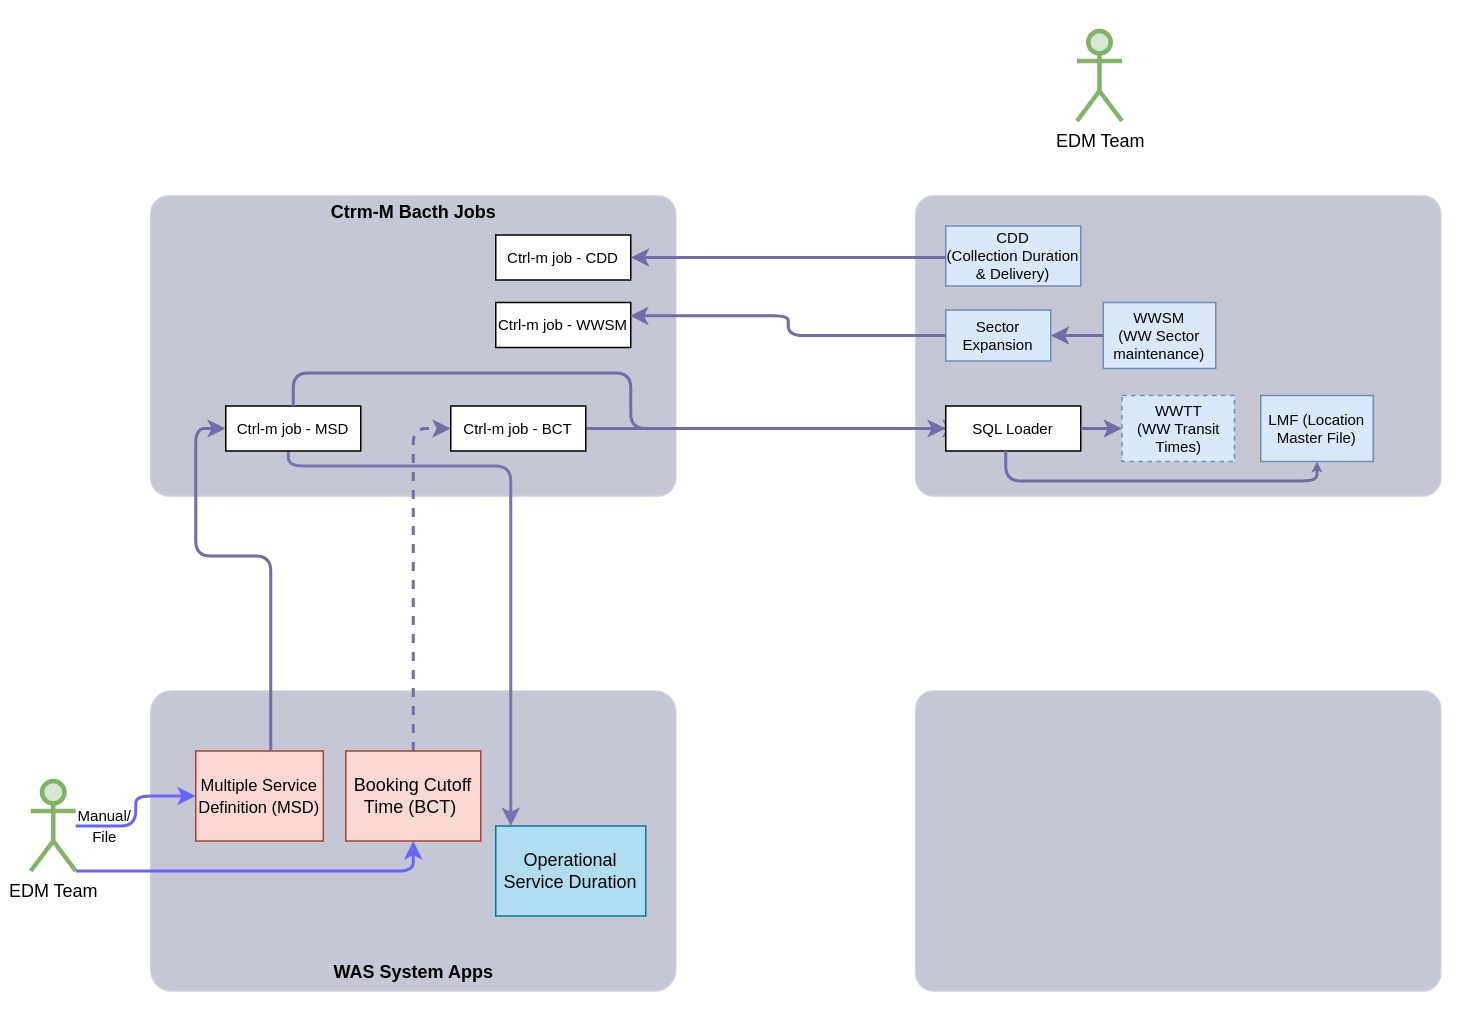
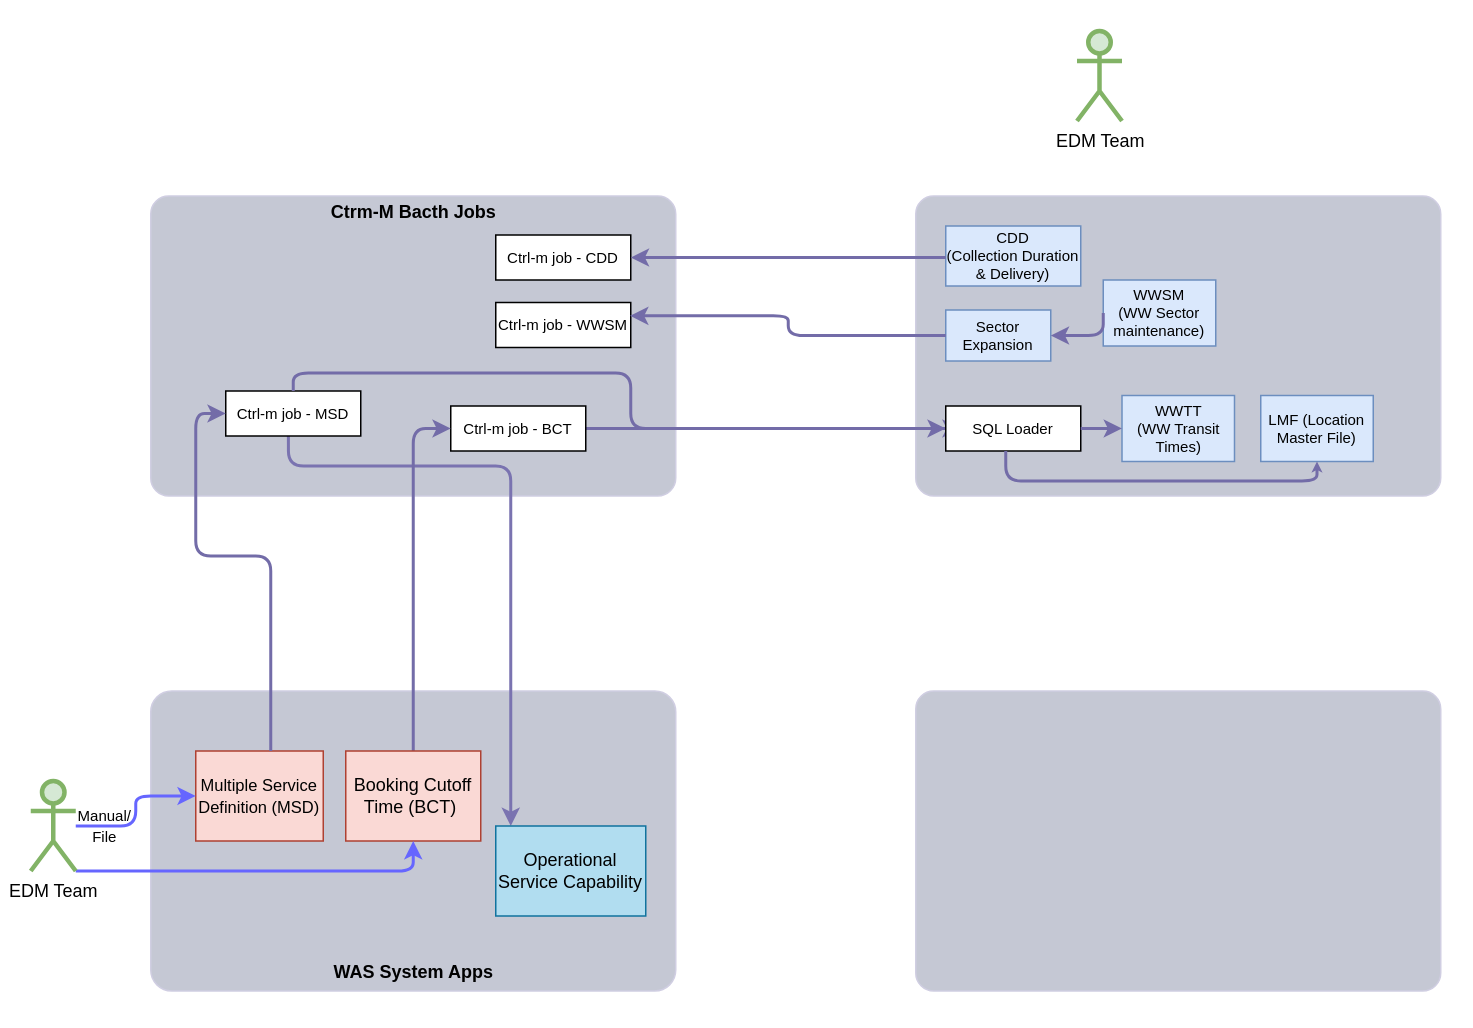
(1160, 335) -> (1160, 313)
(293, 428) -> (293, 413)
(1178, 428) -> (1178, 428)
(413, 578) -> (413, 578)
(571, 871) -> (571, 871)
